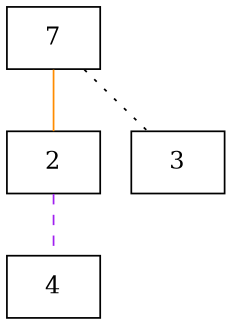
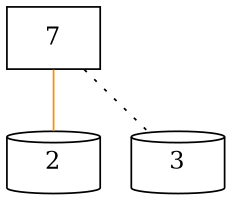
(54, 162) -> (54, 162)
(178, 162) -> (178, 162)
(54, 287) -> none
